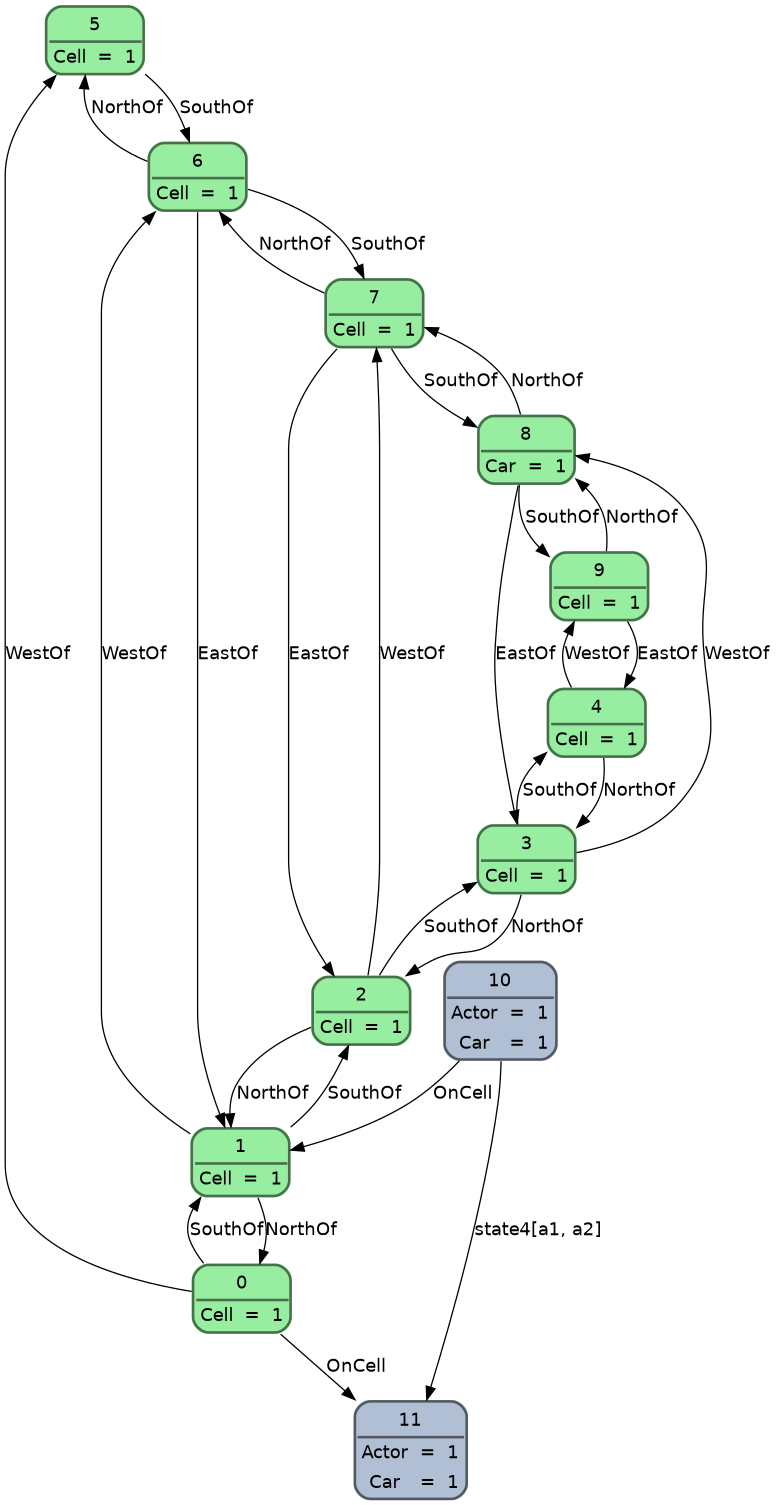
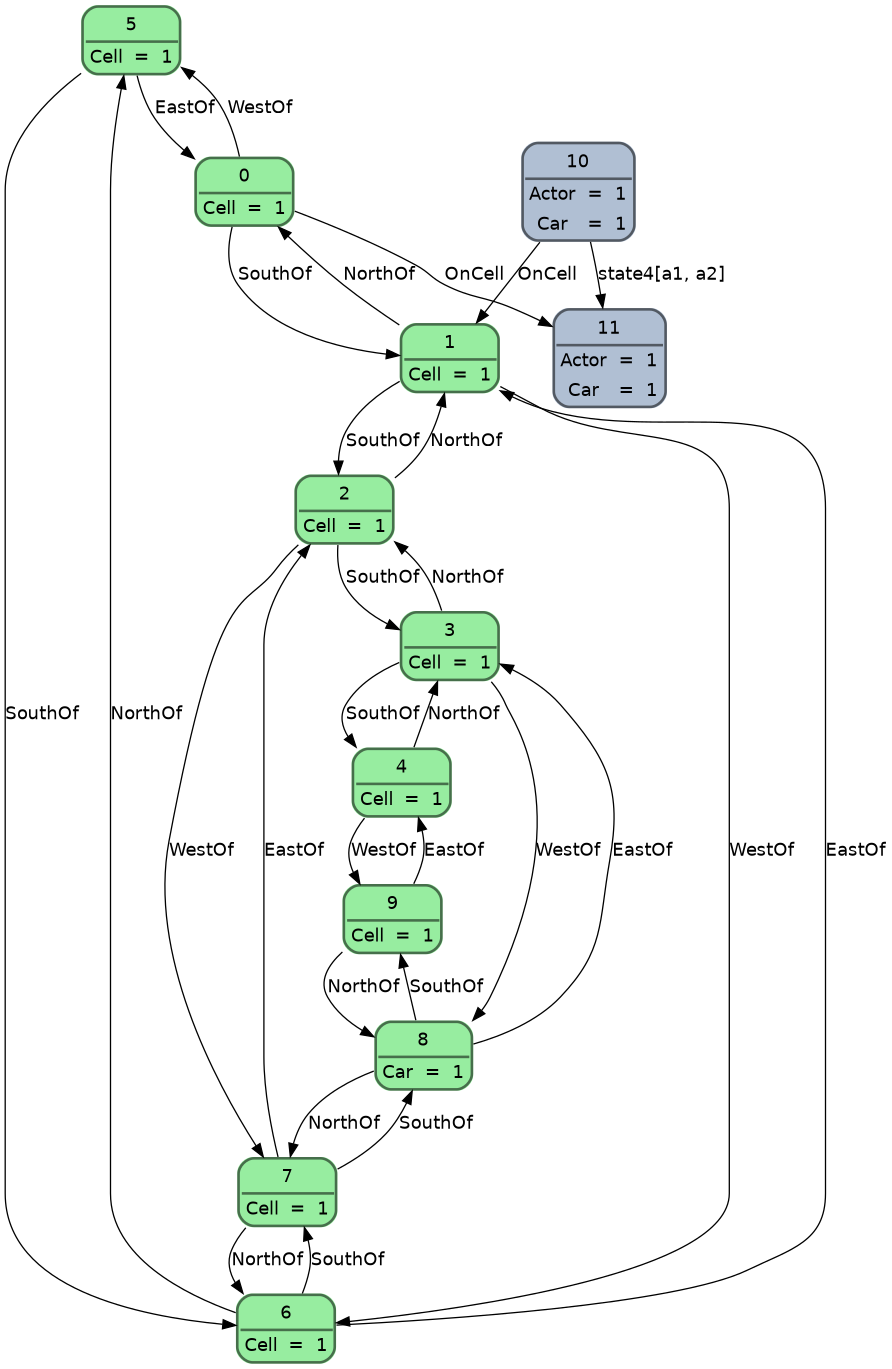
none -> (154, 117)
